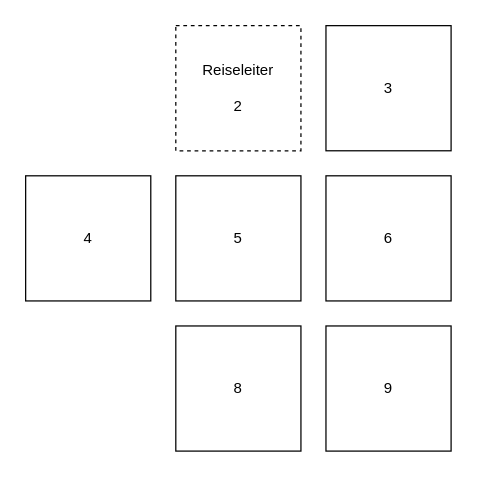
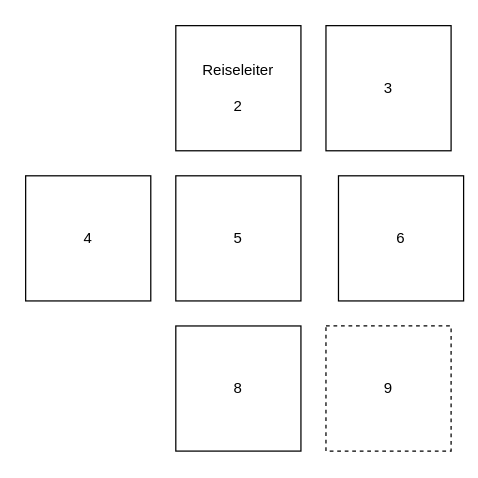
(238, 88) -> (238, 88)
(388, 238) -> (401, 238)
(388, 388) -> (388, 388)
